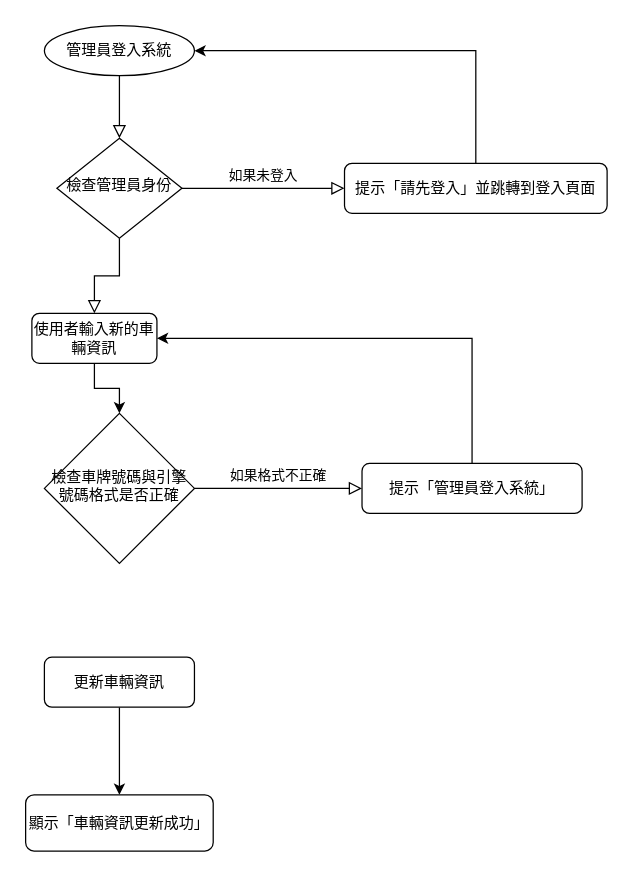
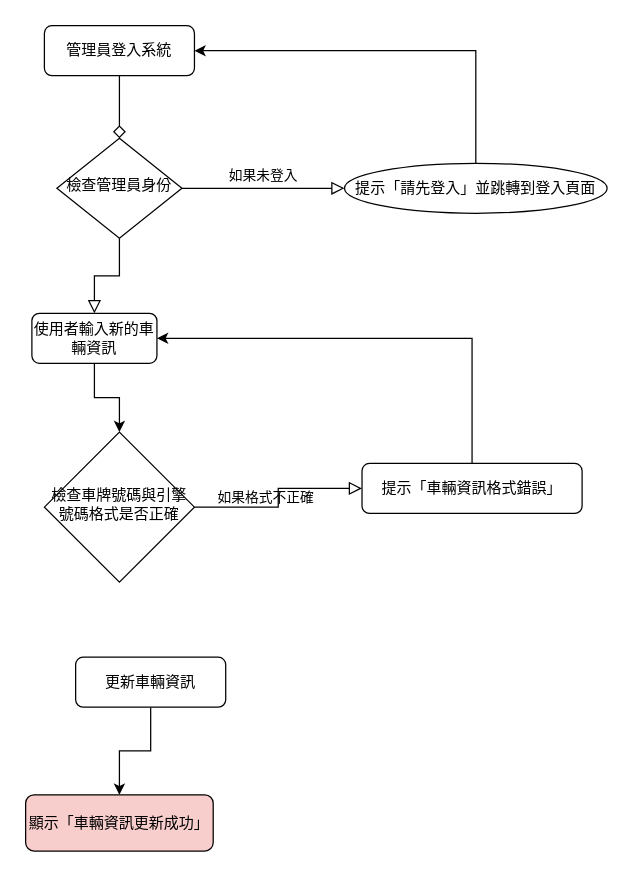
(119, 51) -> (119, 51)
(119, 124) -> (119, 124)
(476, 188) -> (476, 188)
(119, 488) -> (119, 507)
(472, 488) -> (472, 488)
(119, 682) -> (151, 682)
(119, 823) -> (119, 823)
